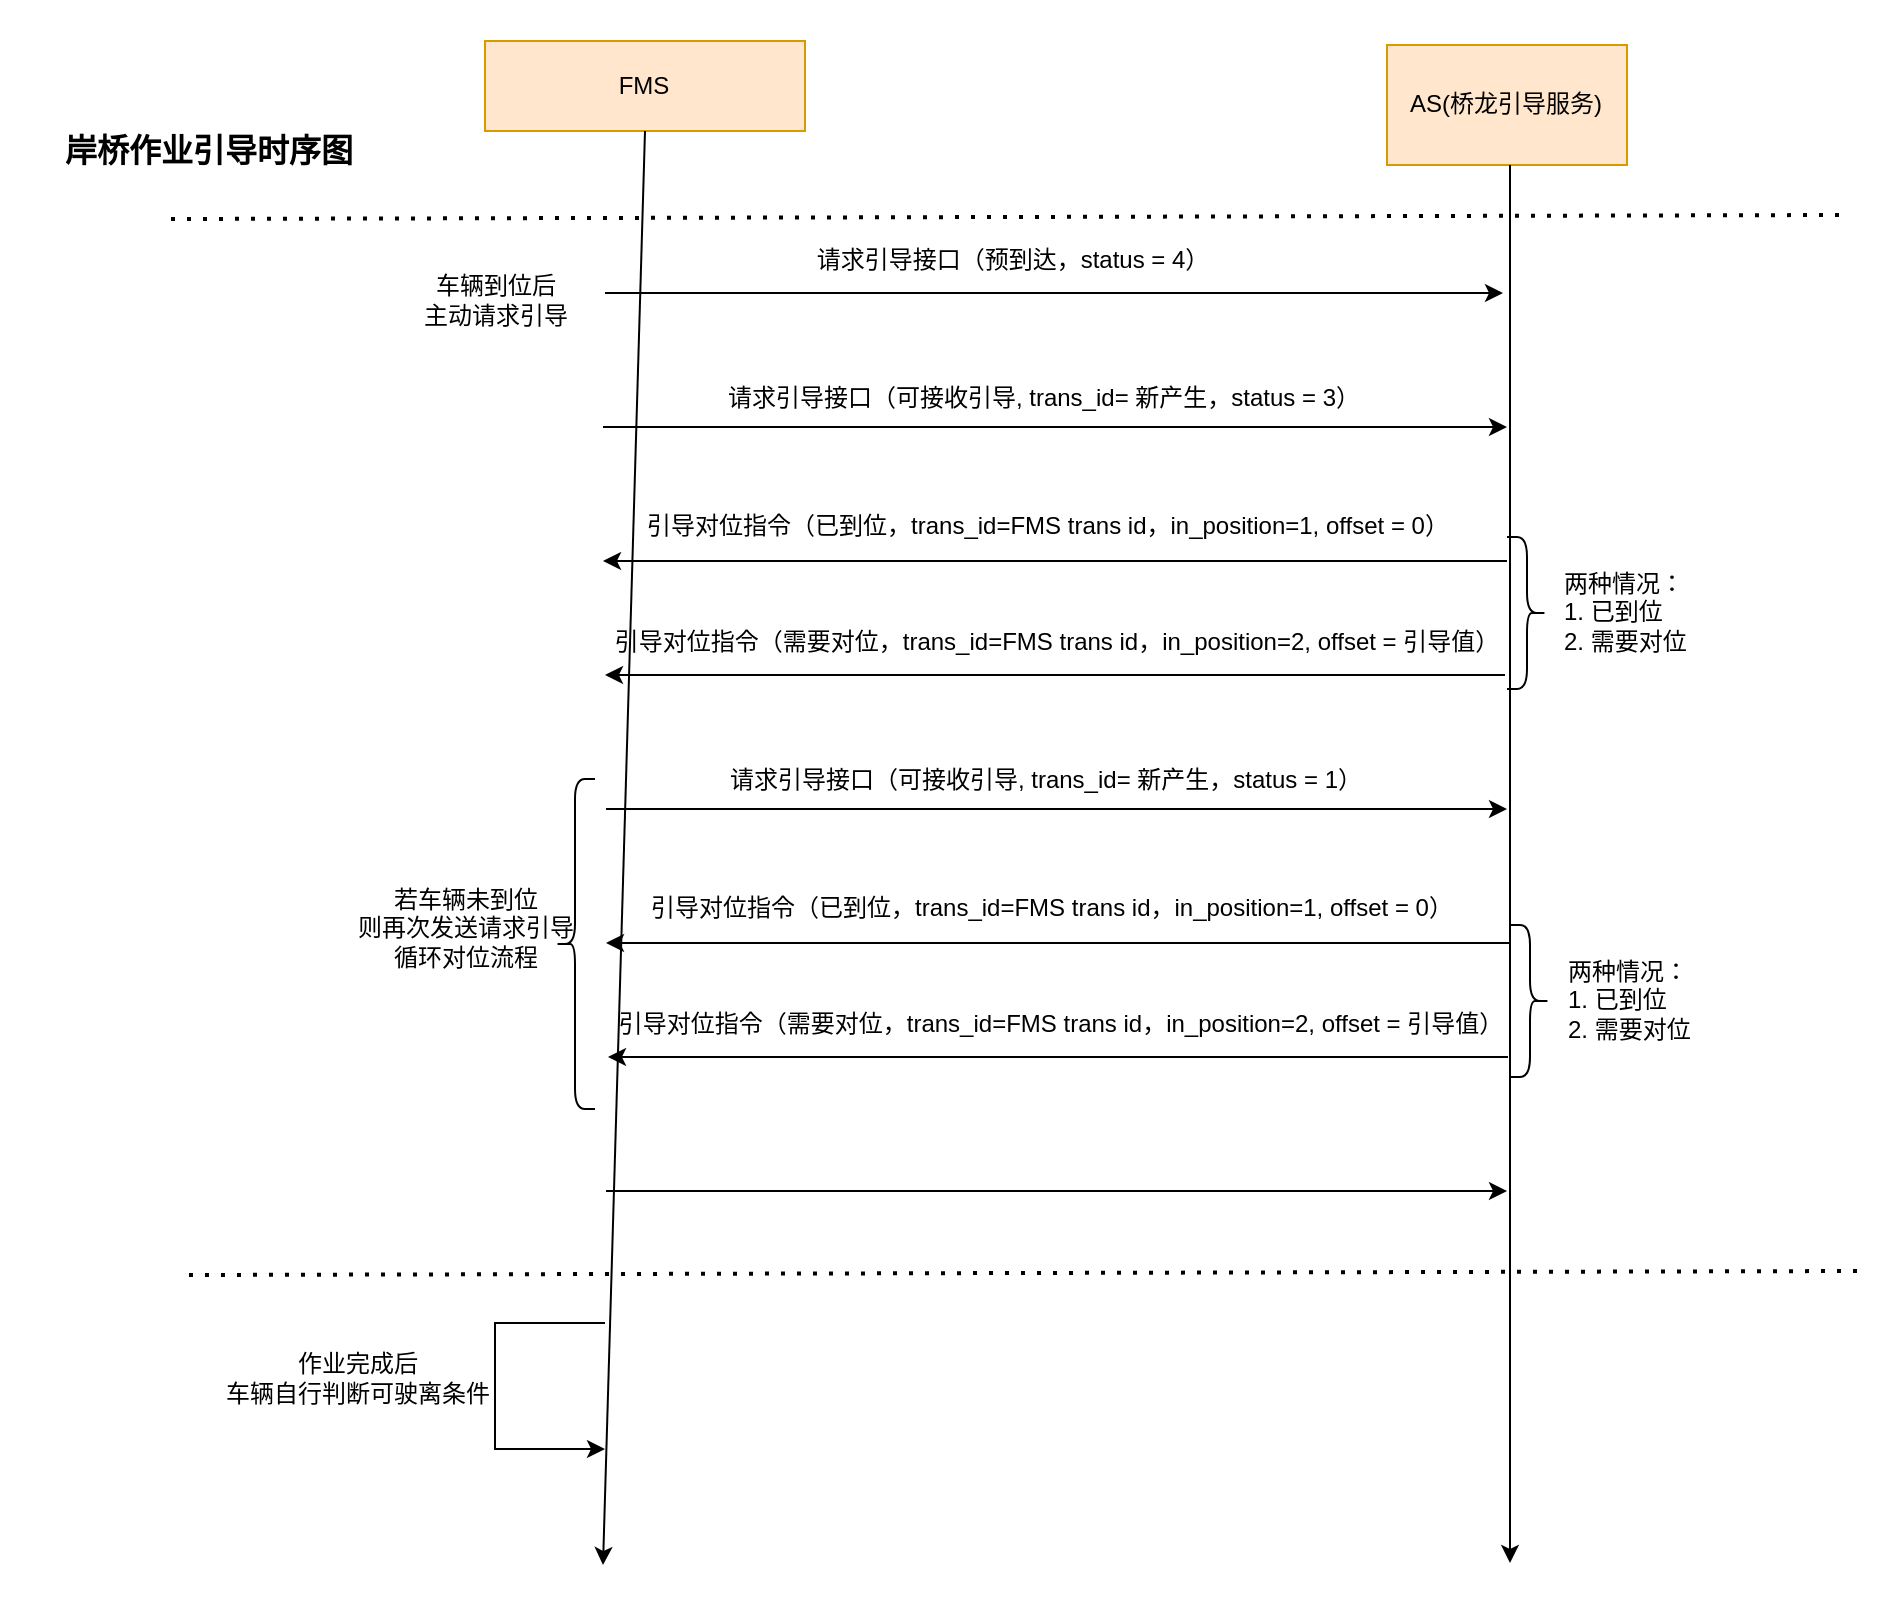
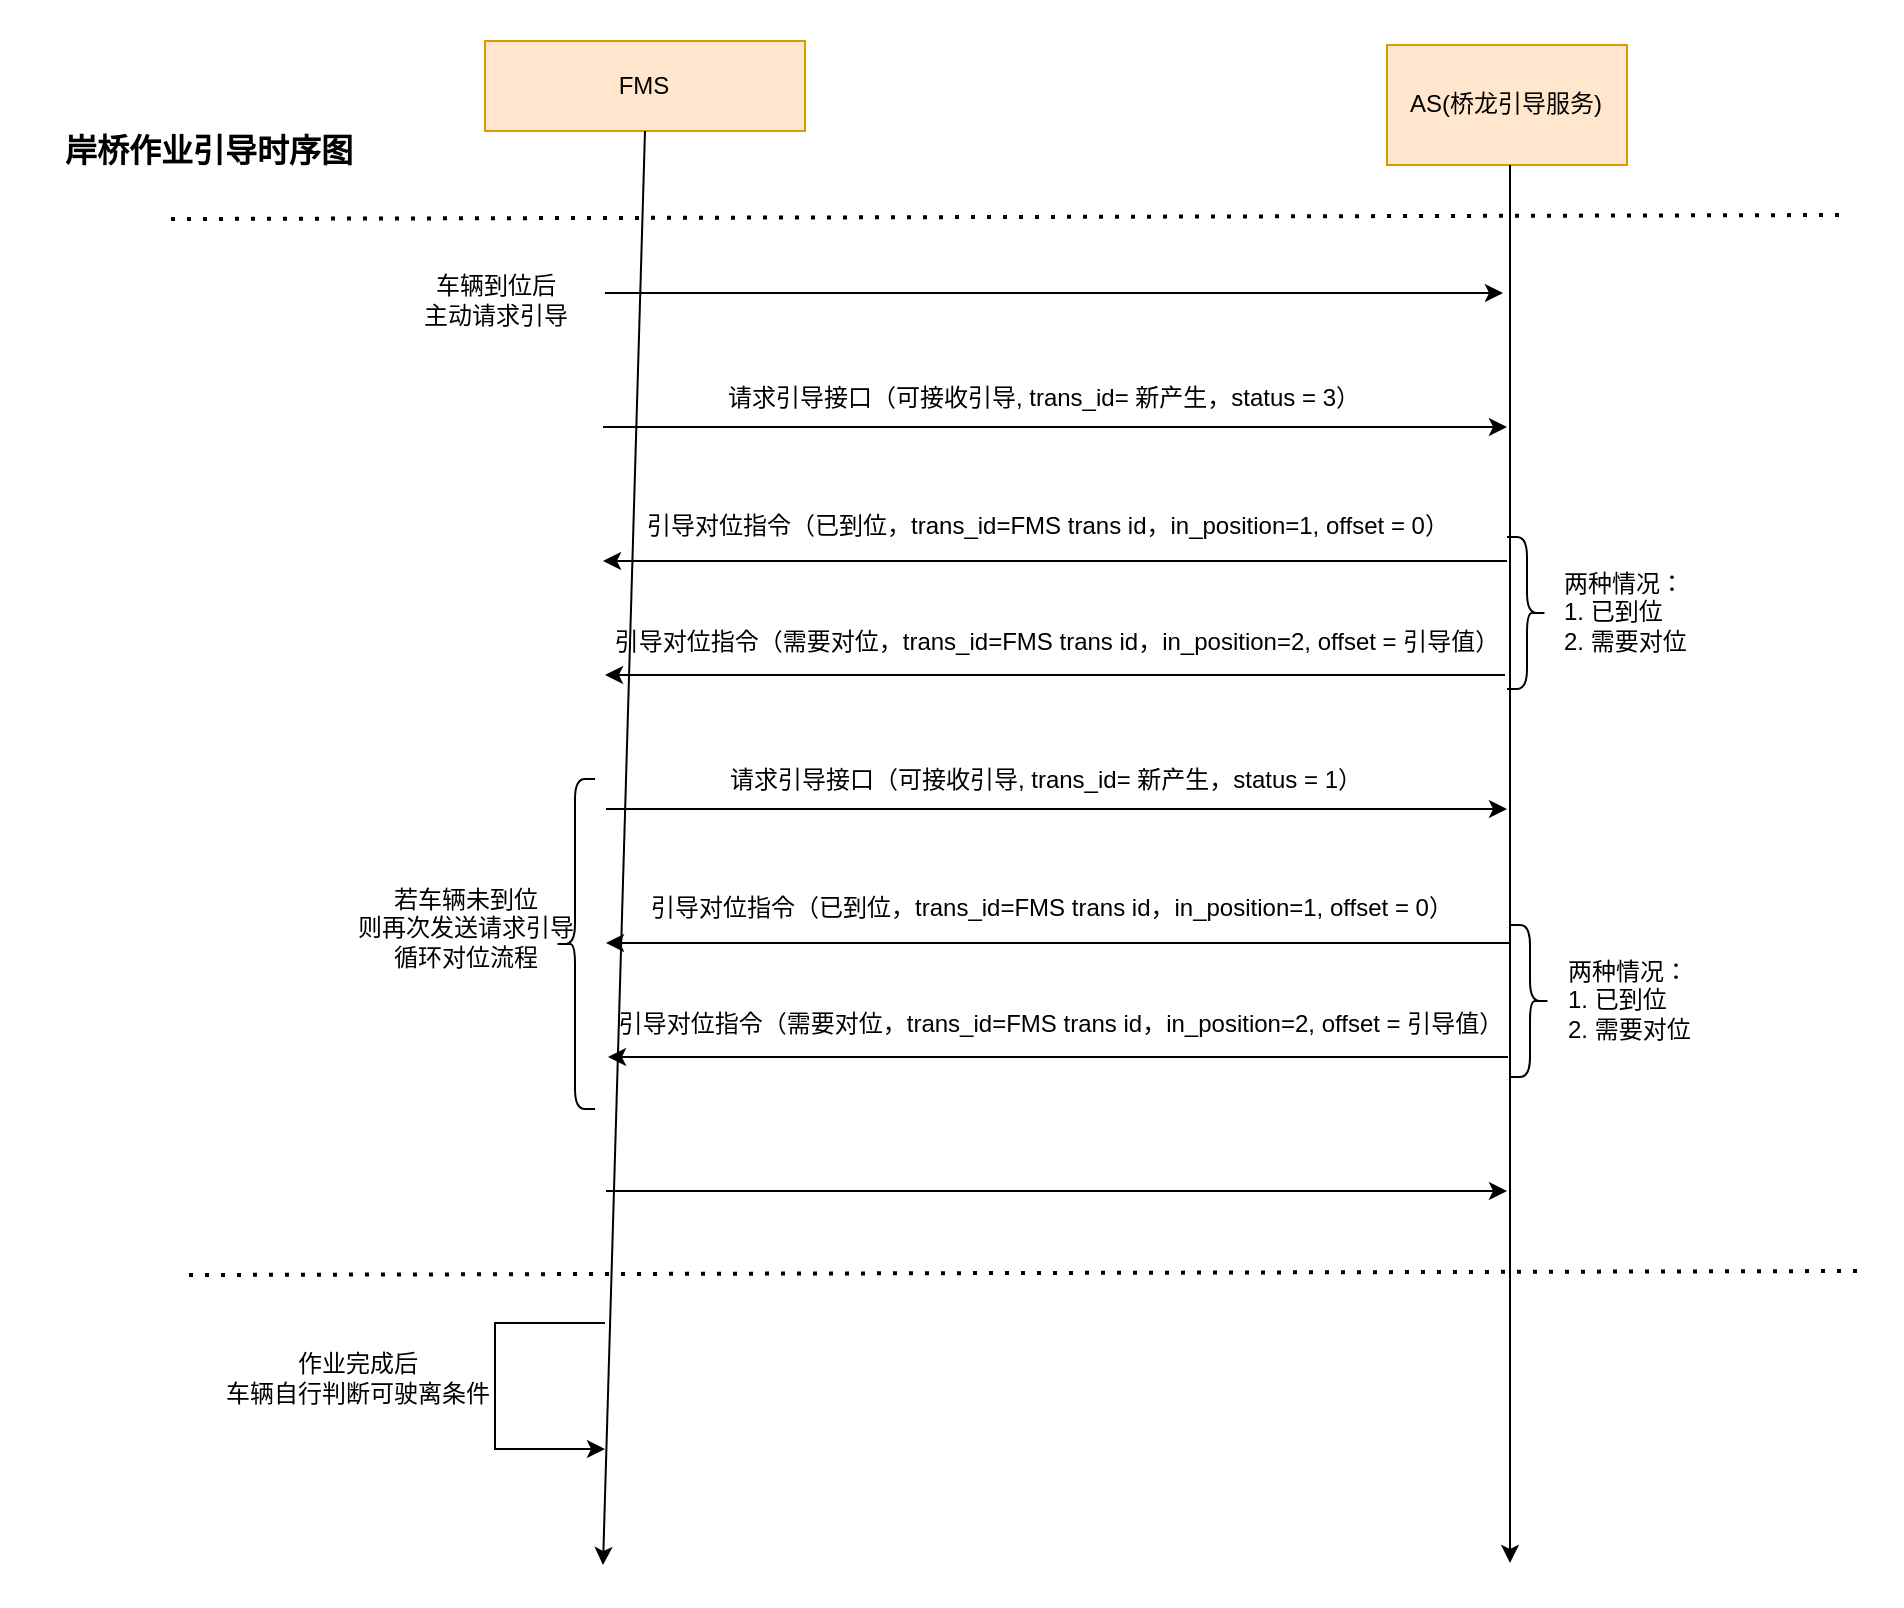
(1014, 261) -> none
